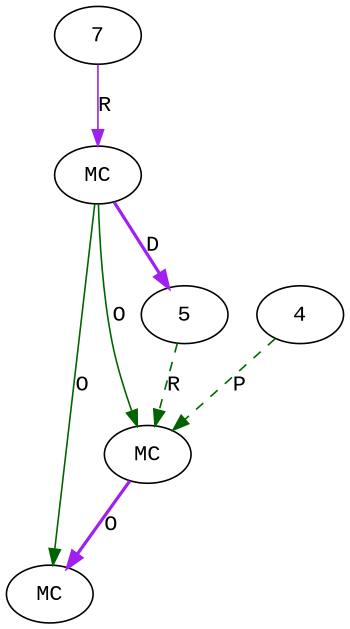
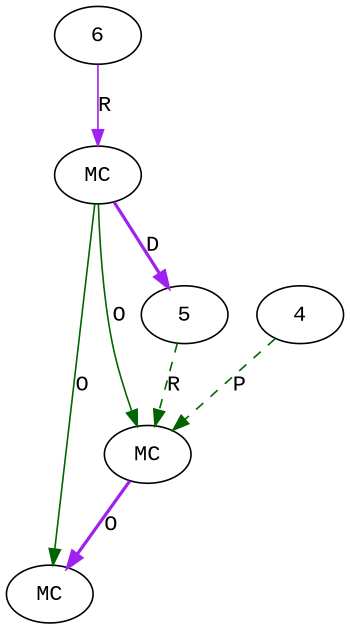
(98, 35) -> (98, 35)
